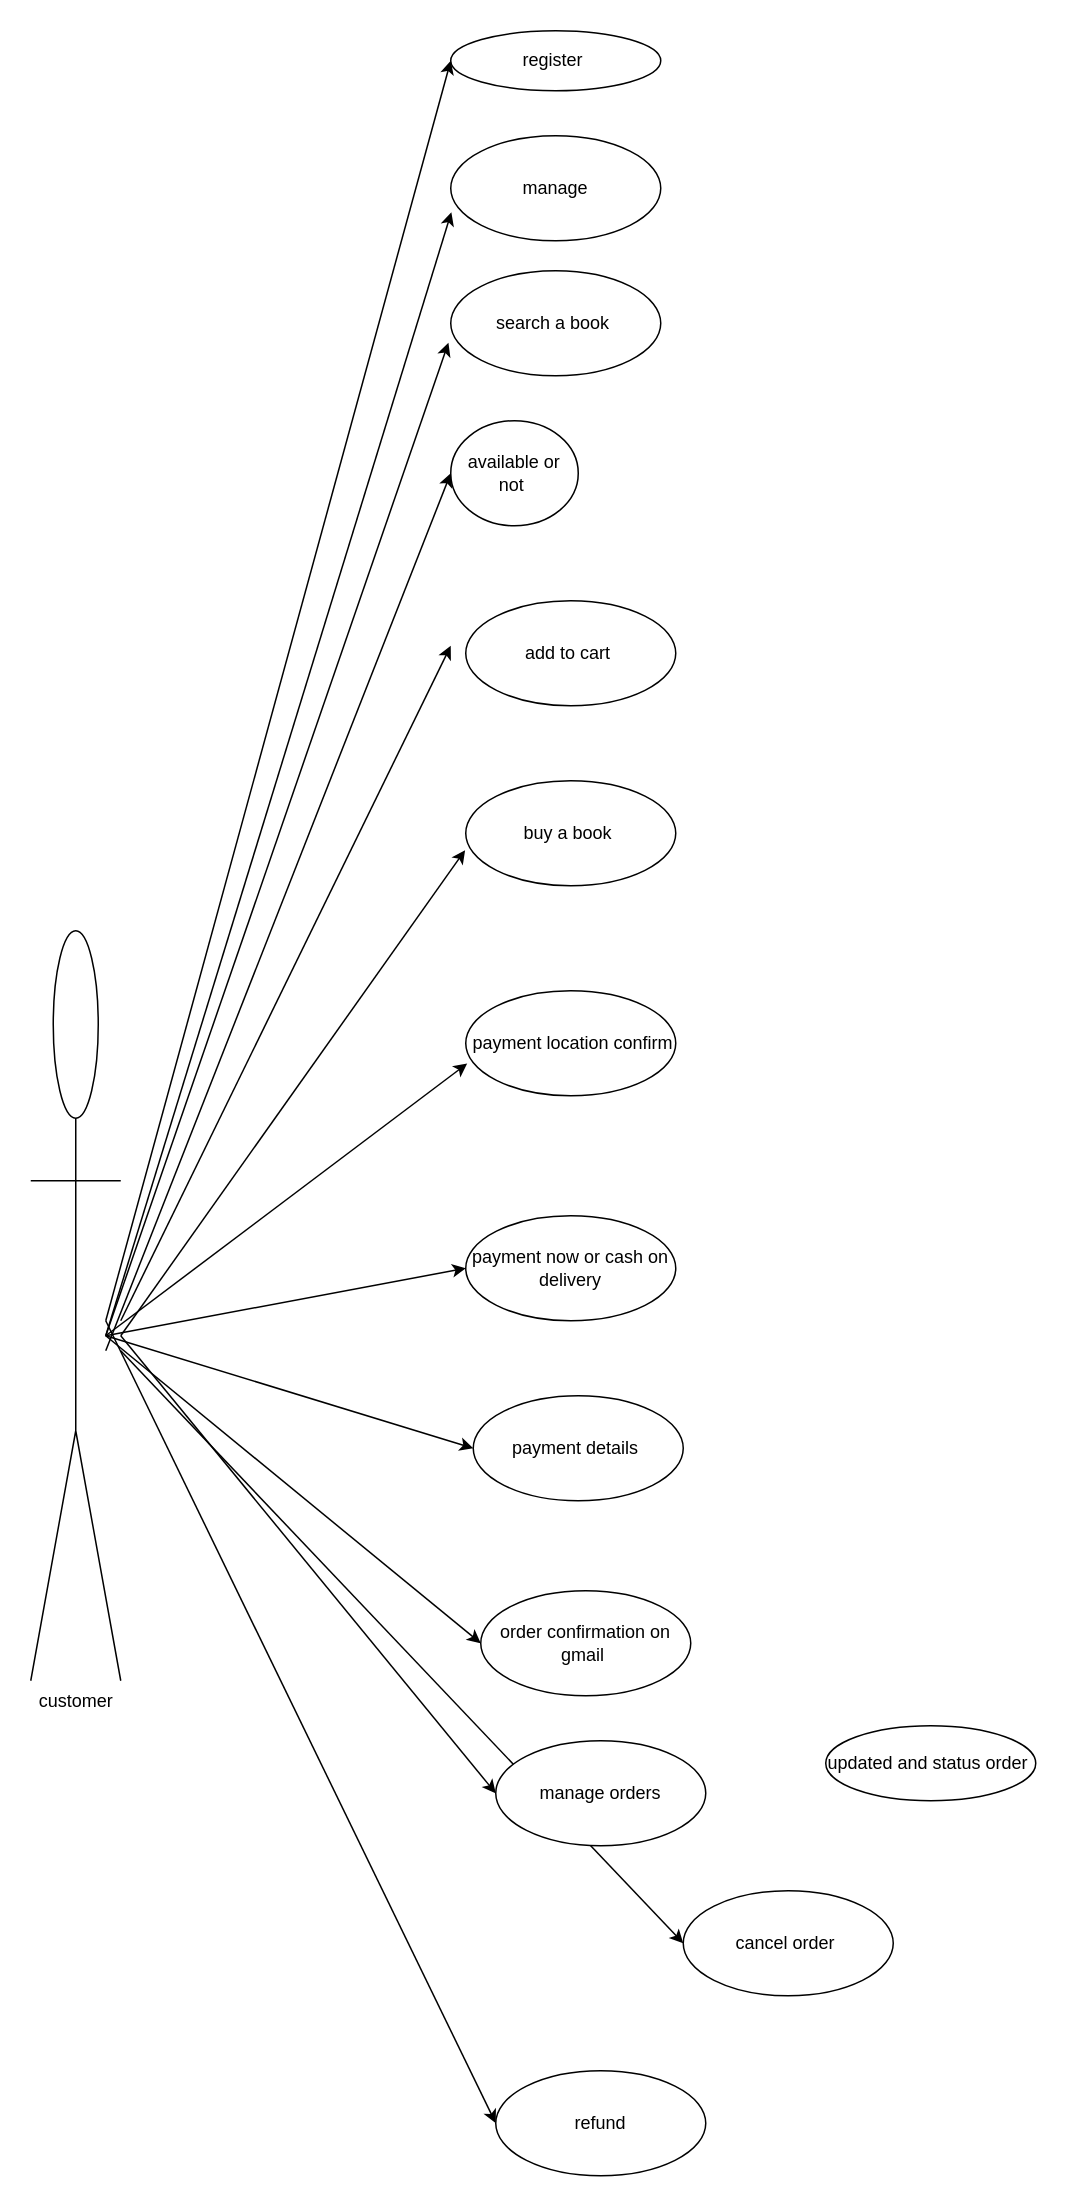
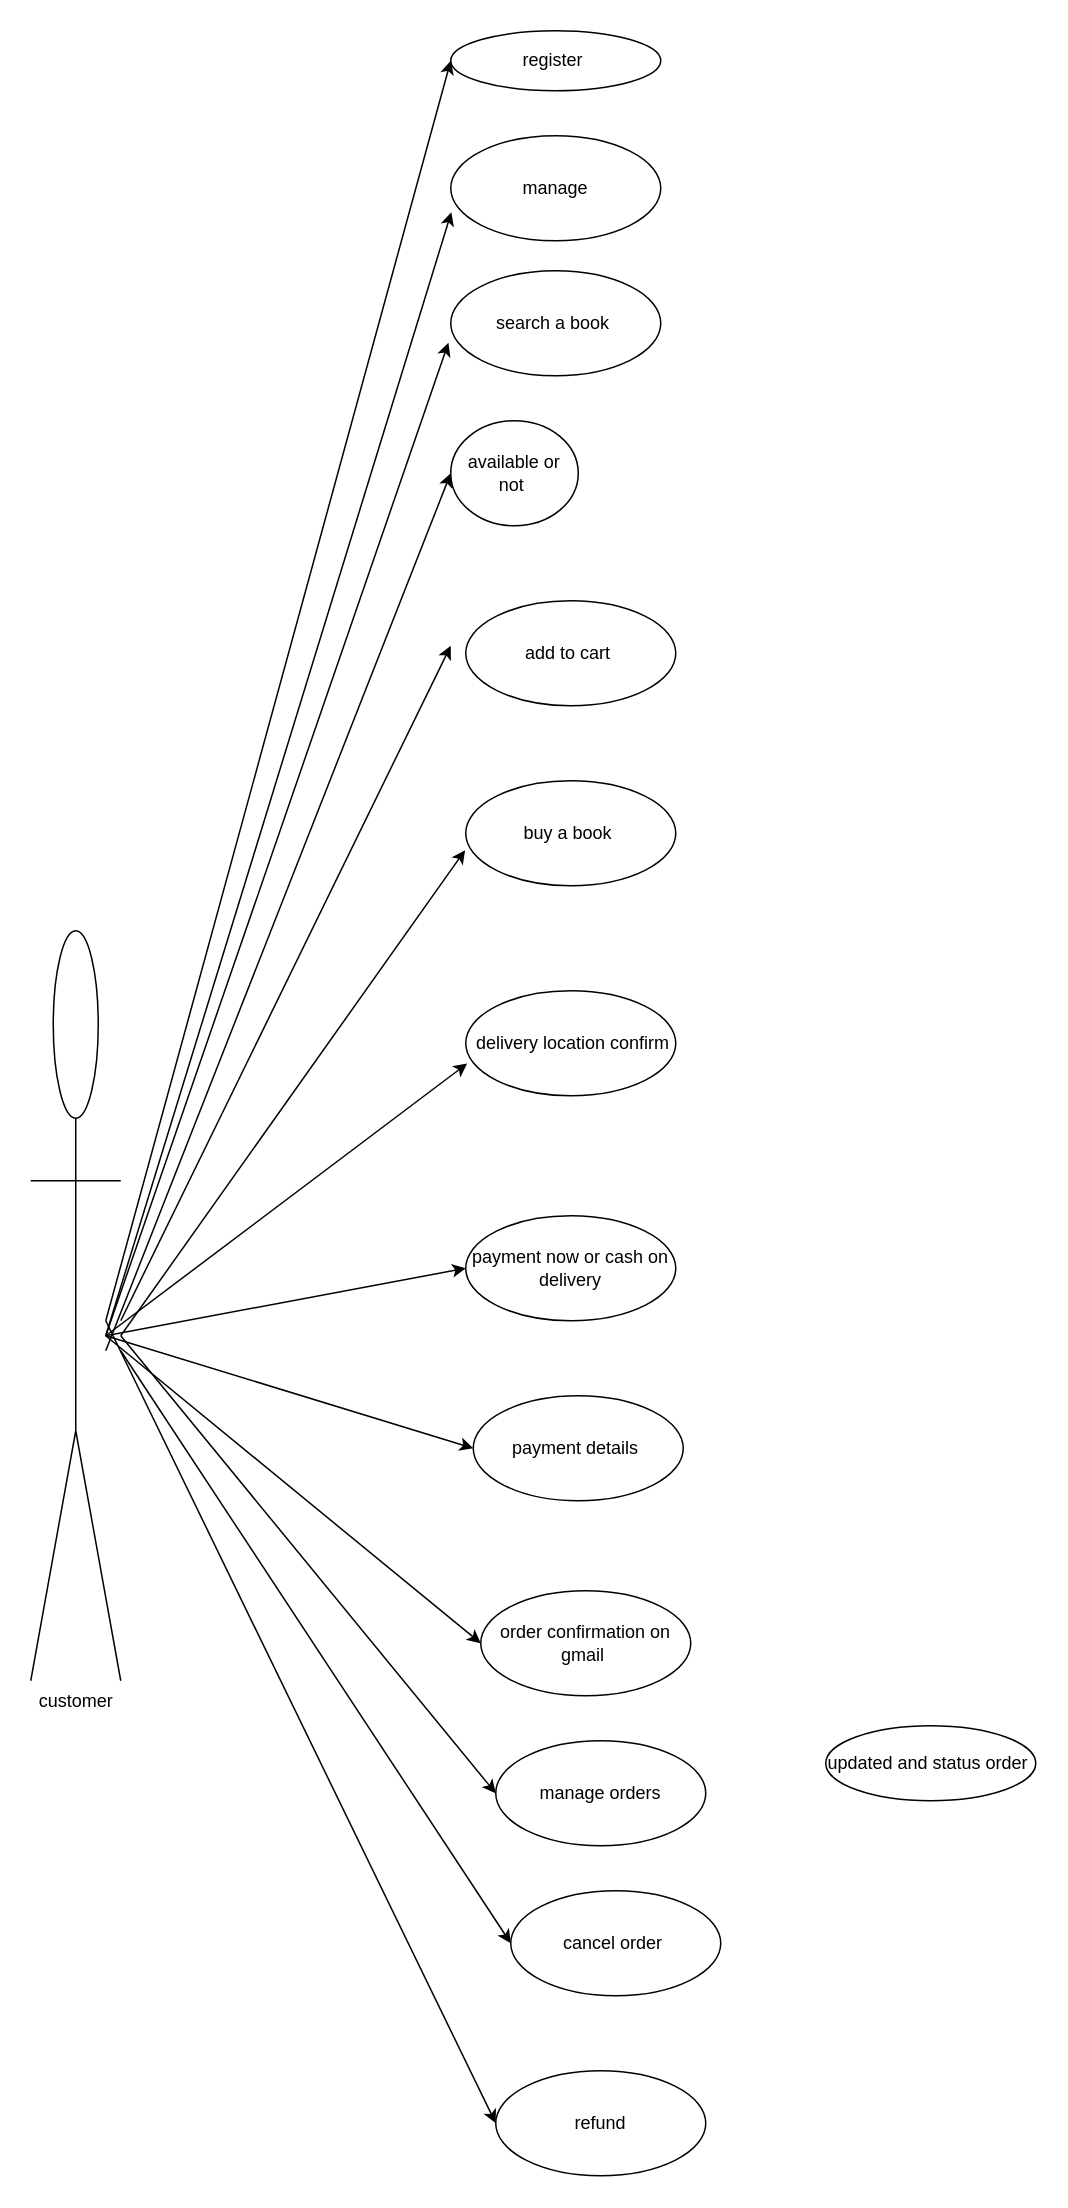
(571, 1043) -> (571, 1043)
(788, 1943) -> (616, 1943)
